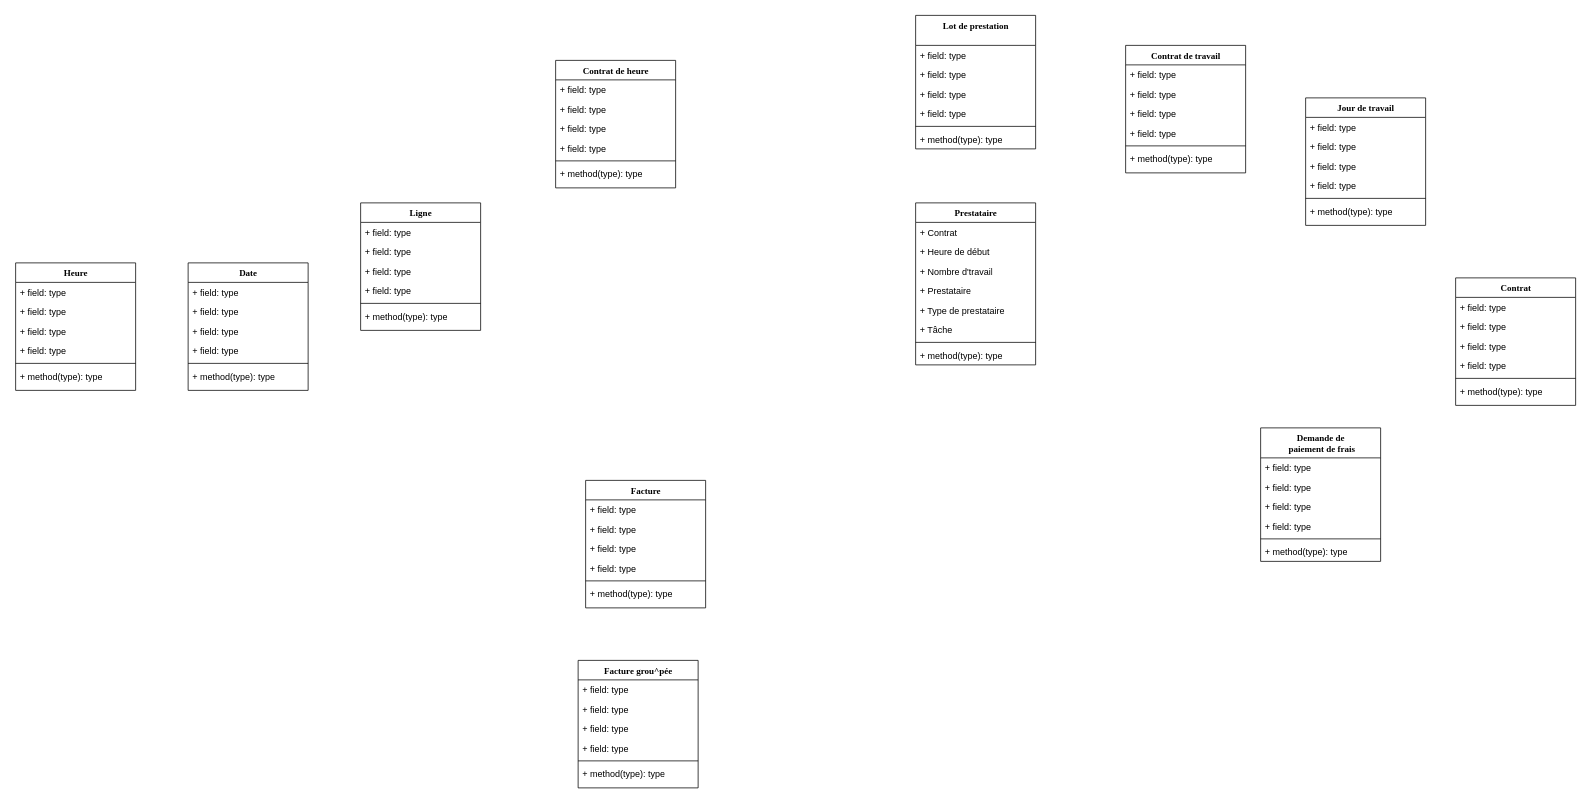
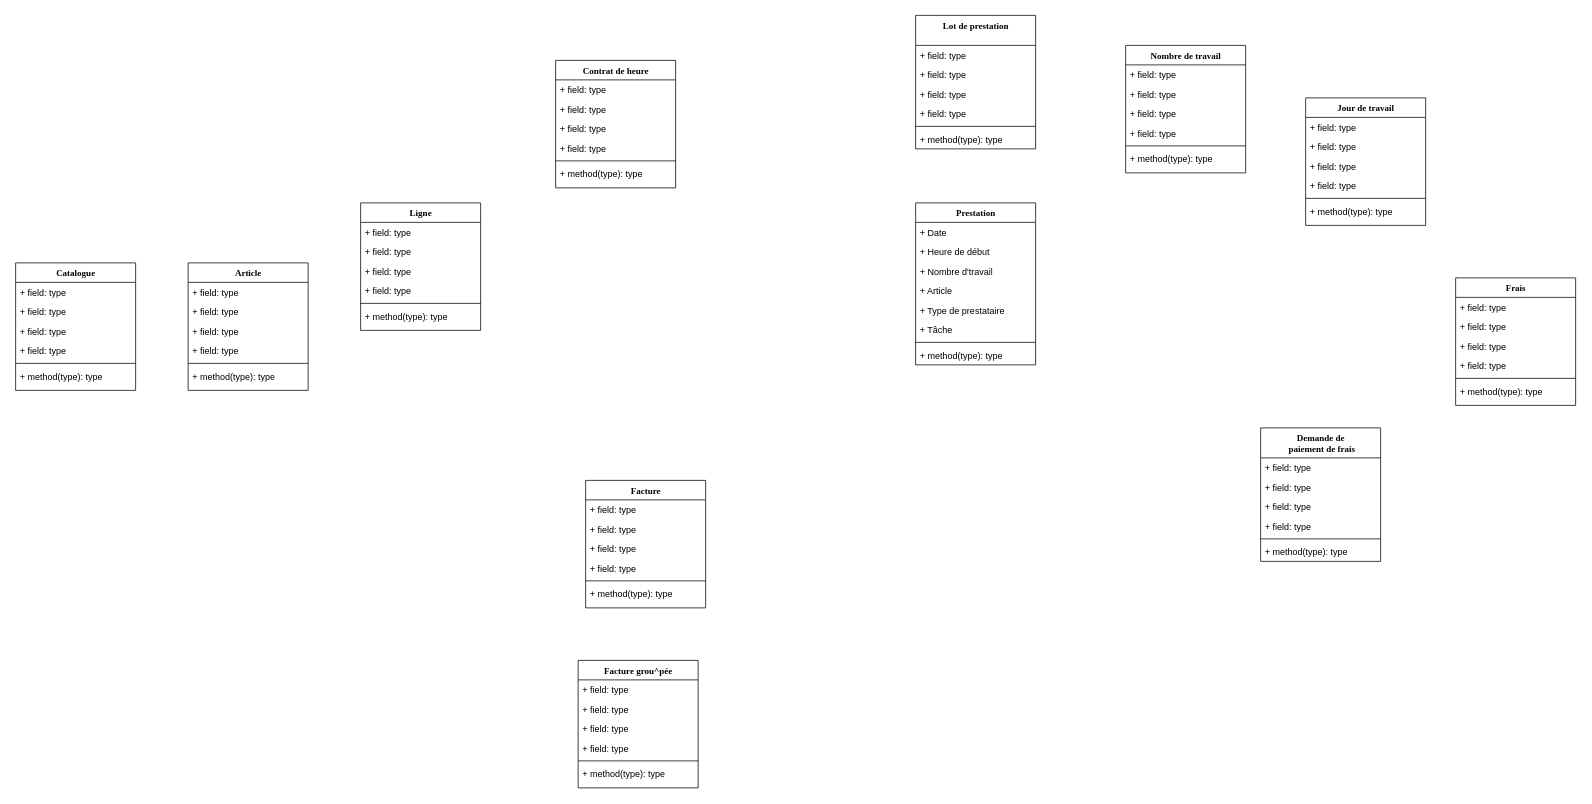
(1186, 56) -> (1186, 56)
(976, 214) -> (976, 214)
(941, 233) -> (934, 233)
(76, 274) -> (76, 274)
(248, 274) -> (248, 274)
(1516, 289) -> (1516, 289)
(950, 292) -> (939, 292)
